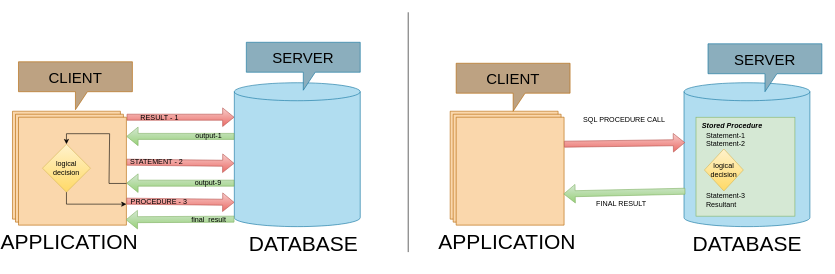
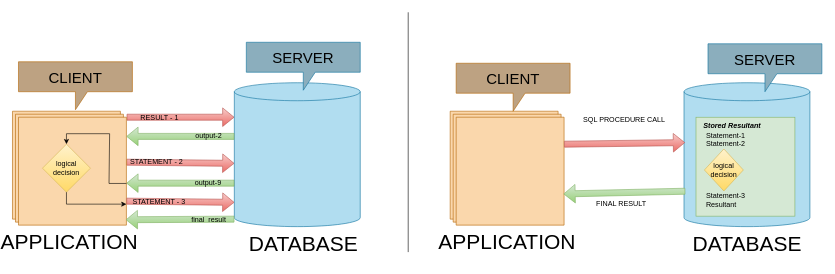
(733, 126) -> (733, 126)
(209, 137) -> (209, 137)
(159, 202) -> (159, 202)
